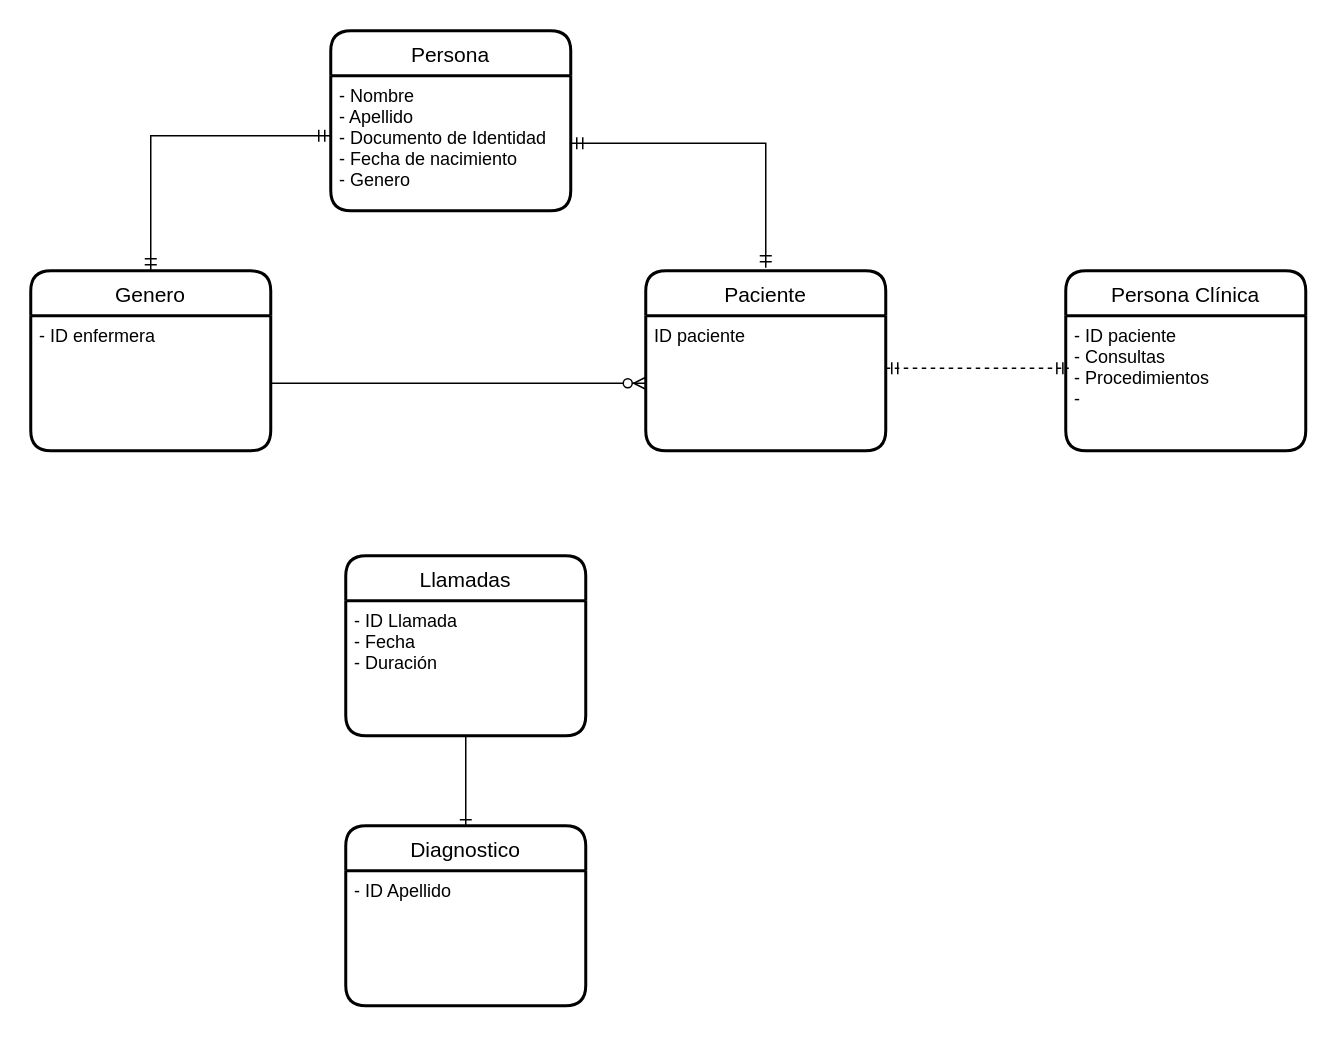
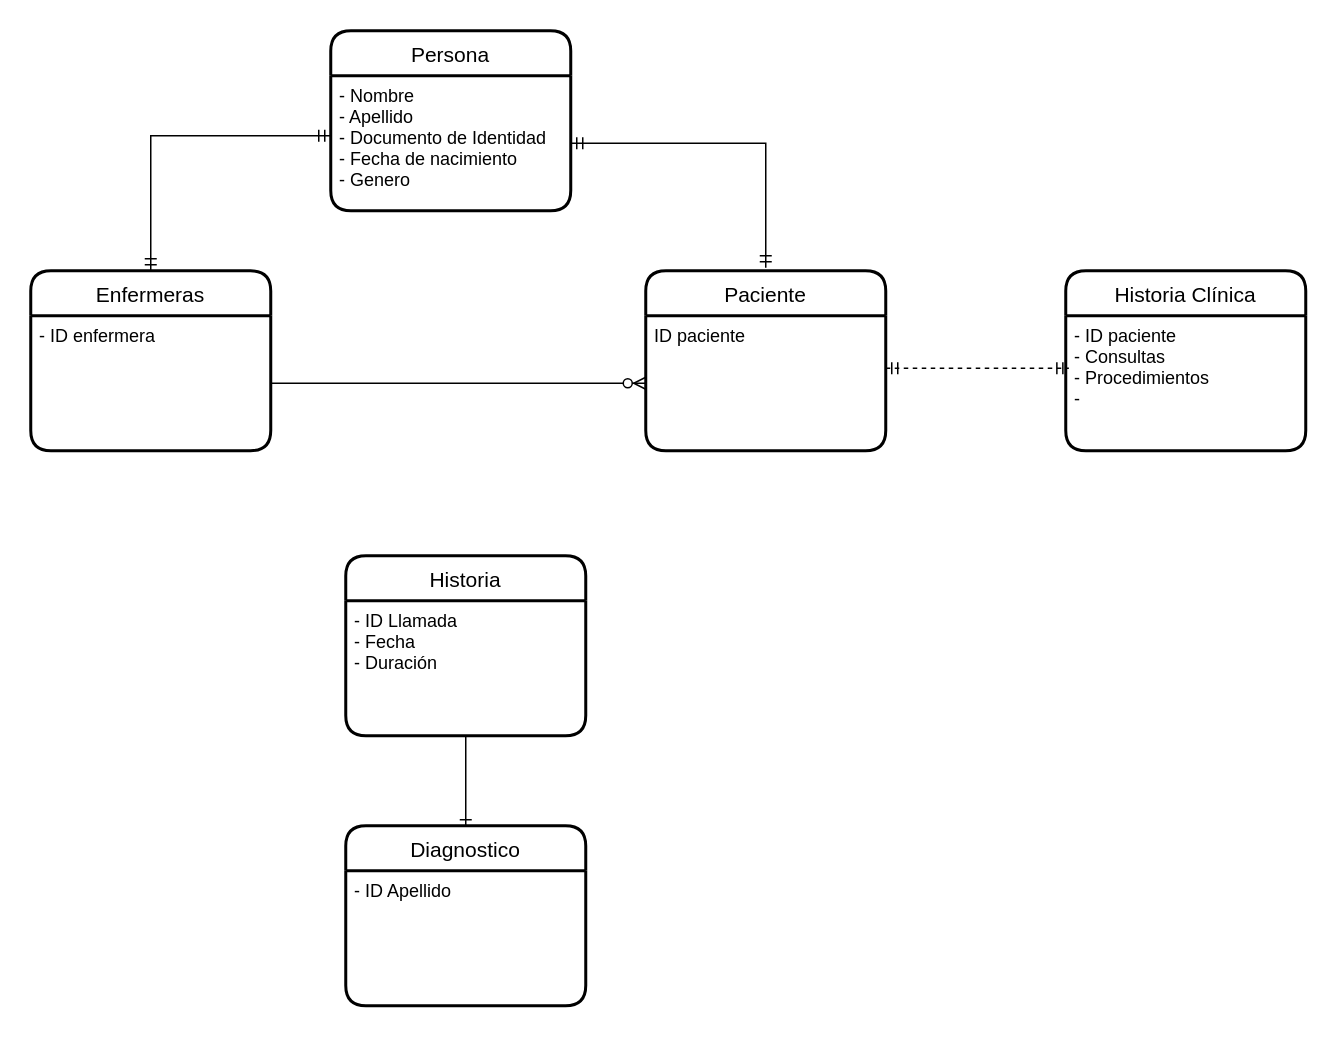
(150, 295) -> (150, 295)
(1185, 295) -> (1185, 295)
(465, 580) -> (465, 580)
